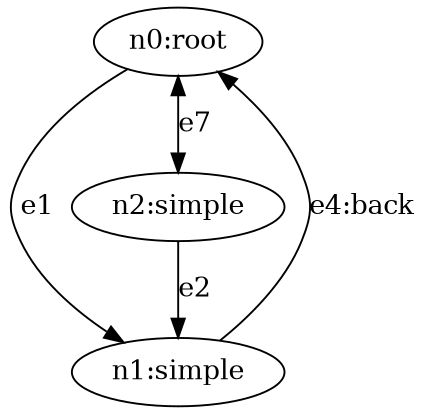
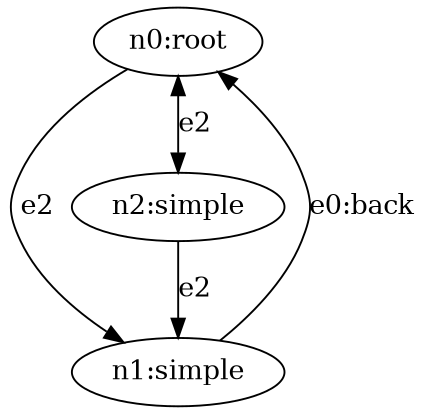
(195, 124) -> (195, 124)
(38, 207) -> (38, 207)
(361, 207) -> (361, 207)
